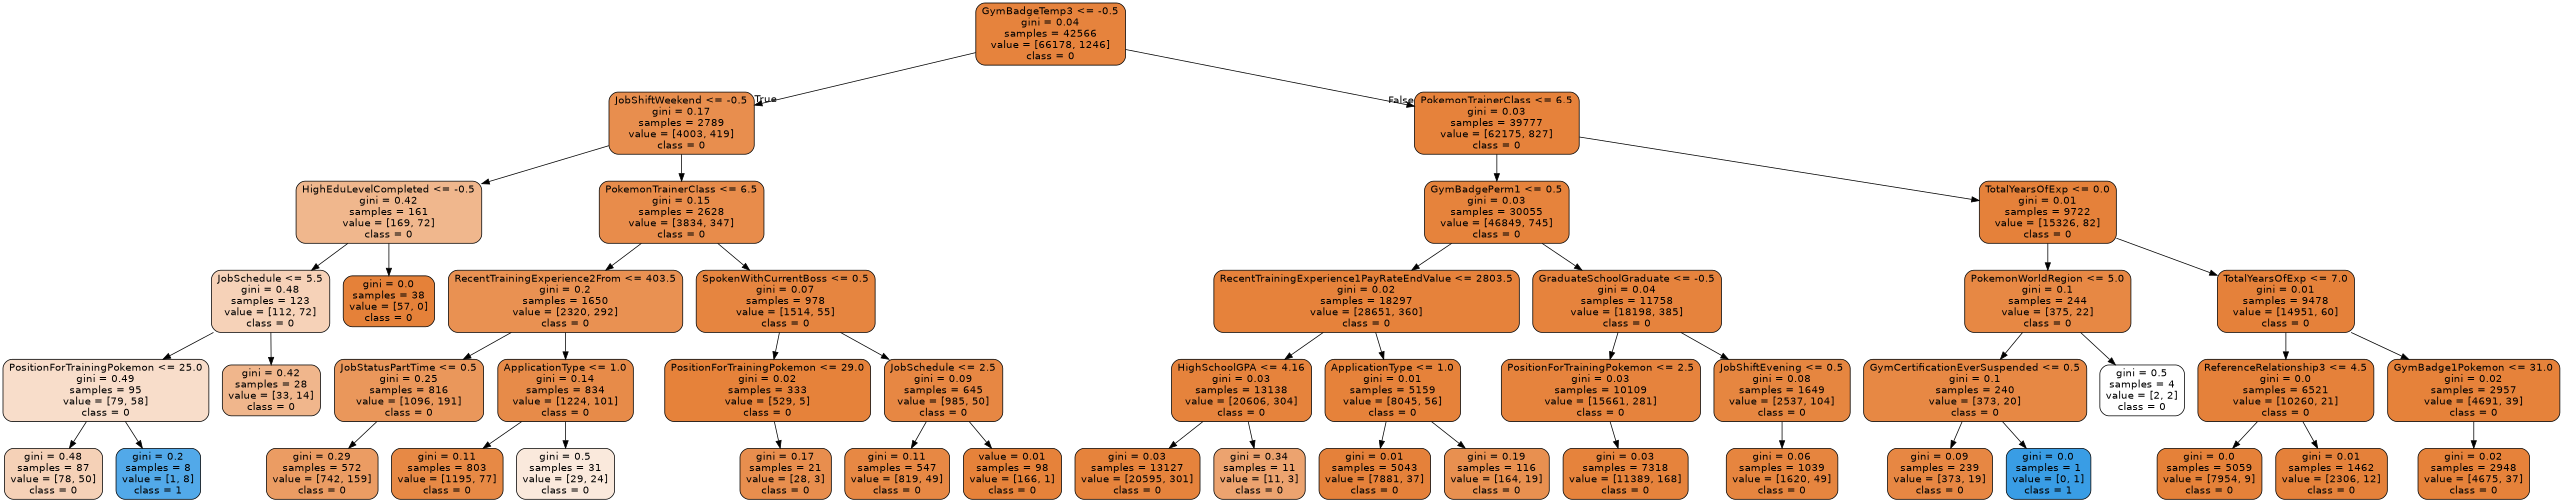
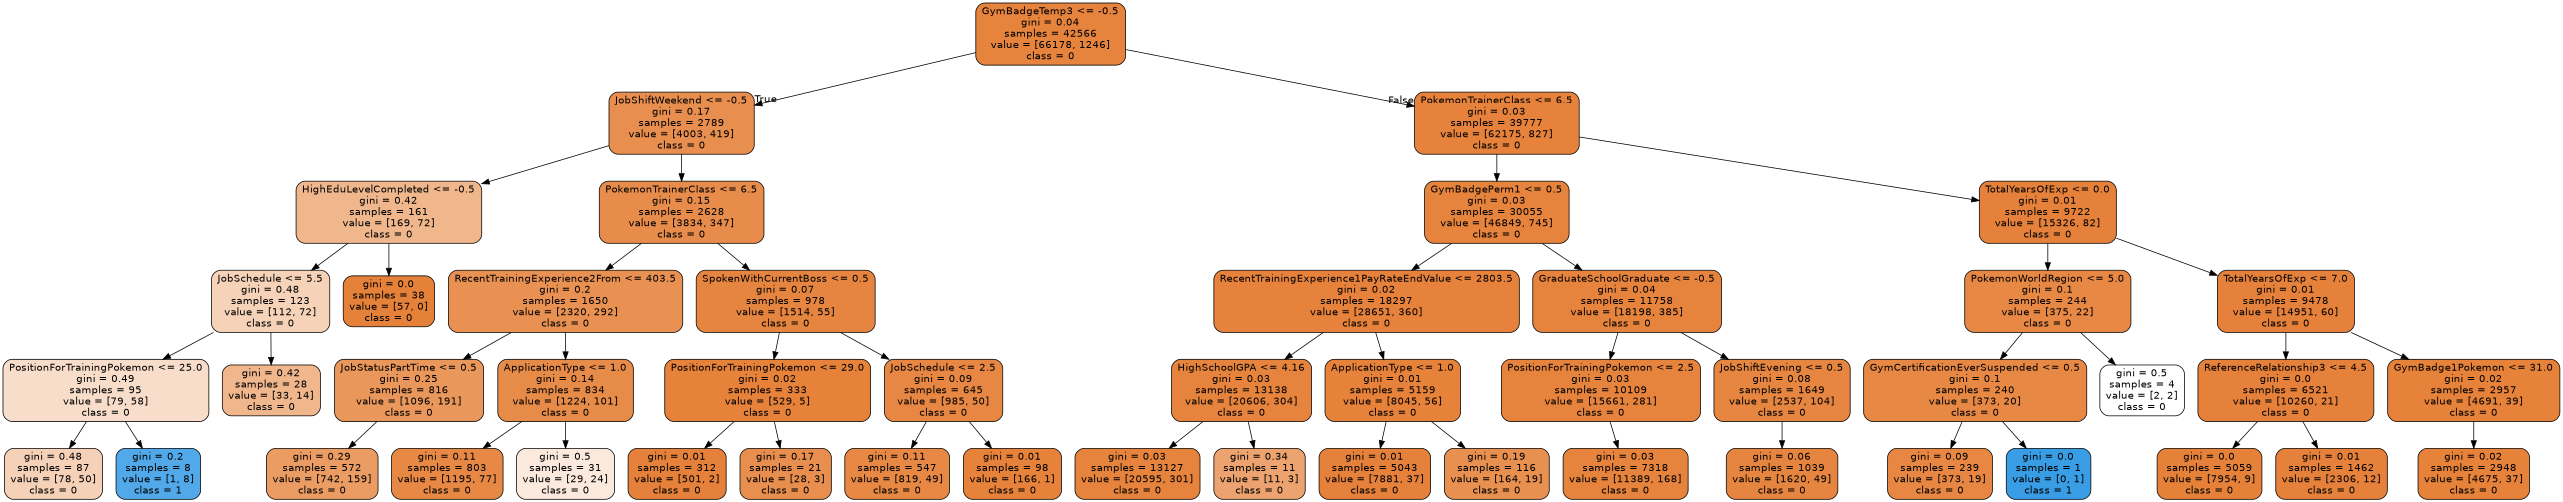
none -> (677, 474)
(1012, 474) -> (1012, 474)
